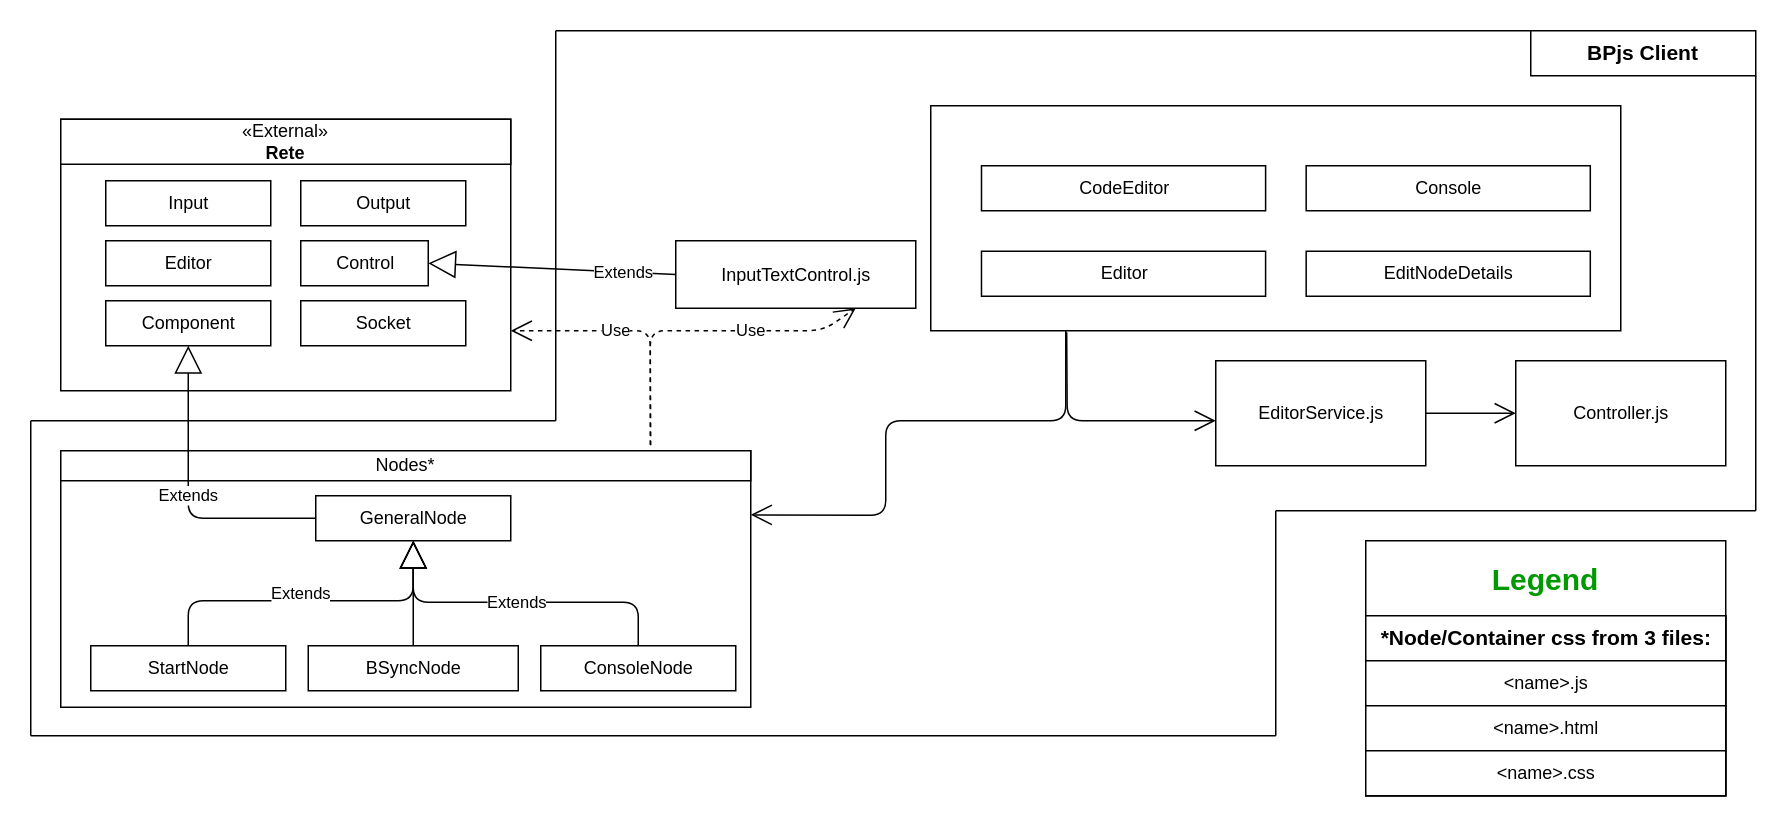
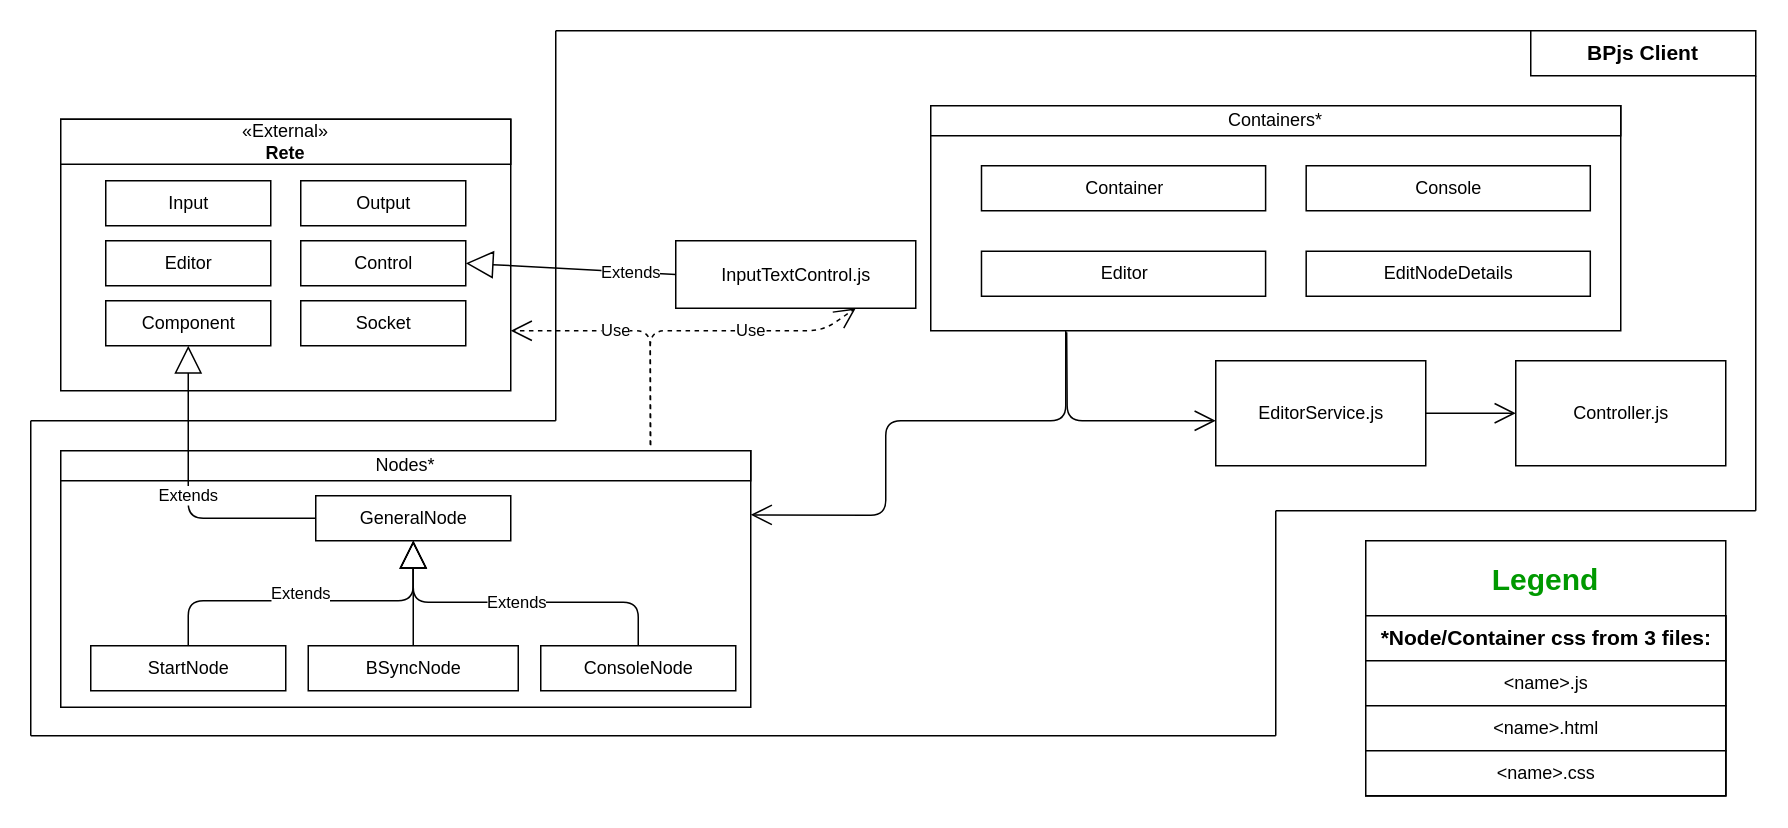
none -> (1276, 121)
(1125, 188) -> (1125, 188)
(365, 263) -> (383, 263)
